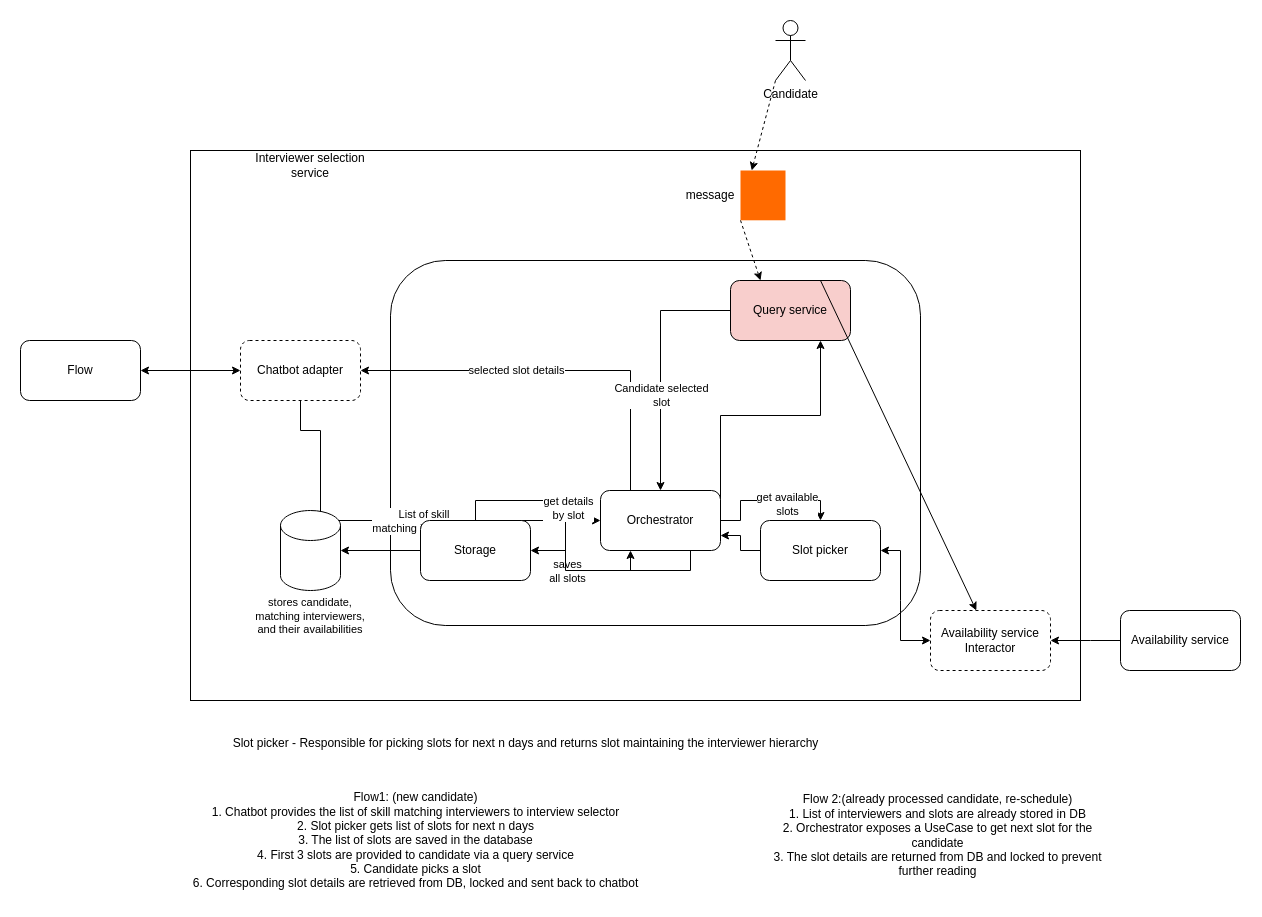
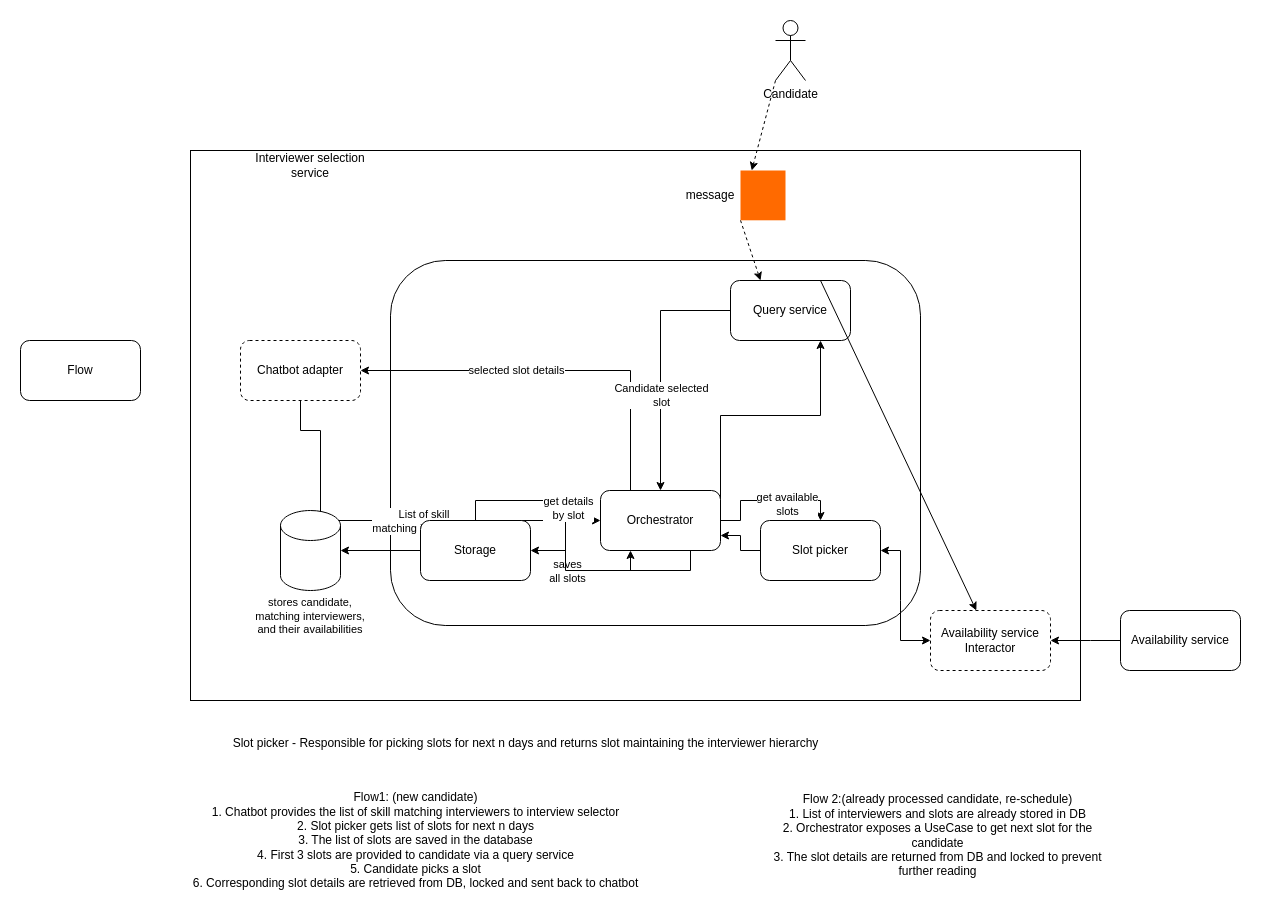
(791, 311) -> (791, 311)
(190, 371) -> none
